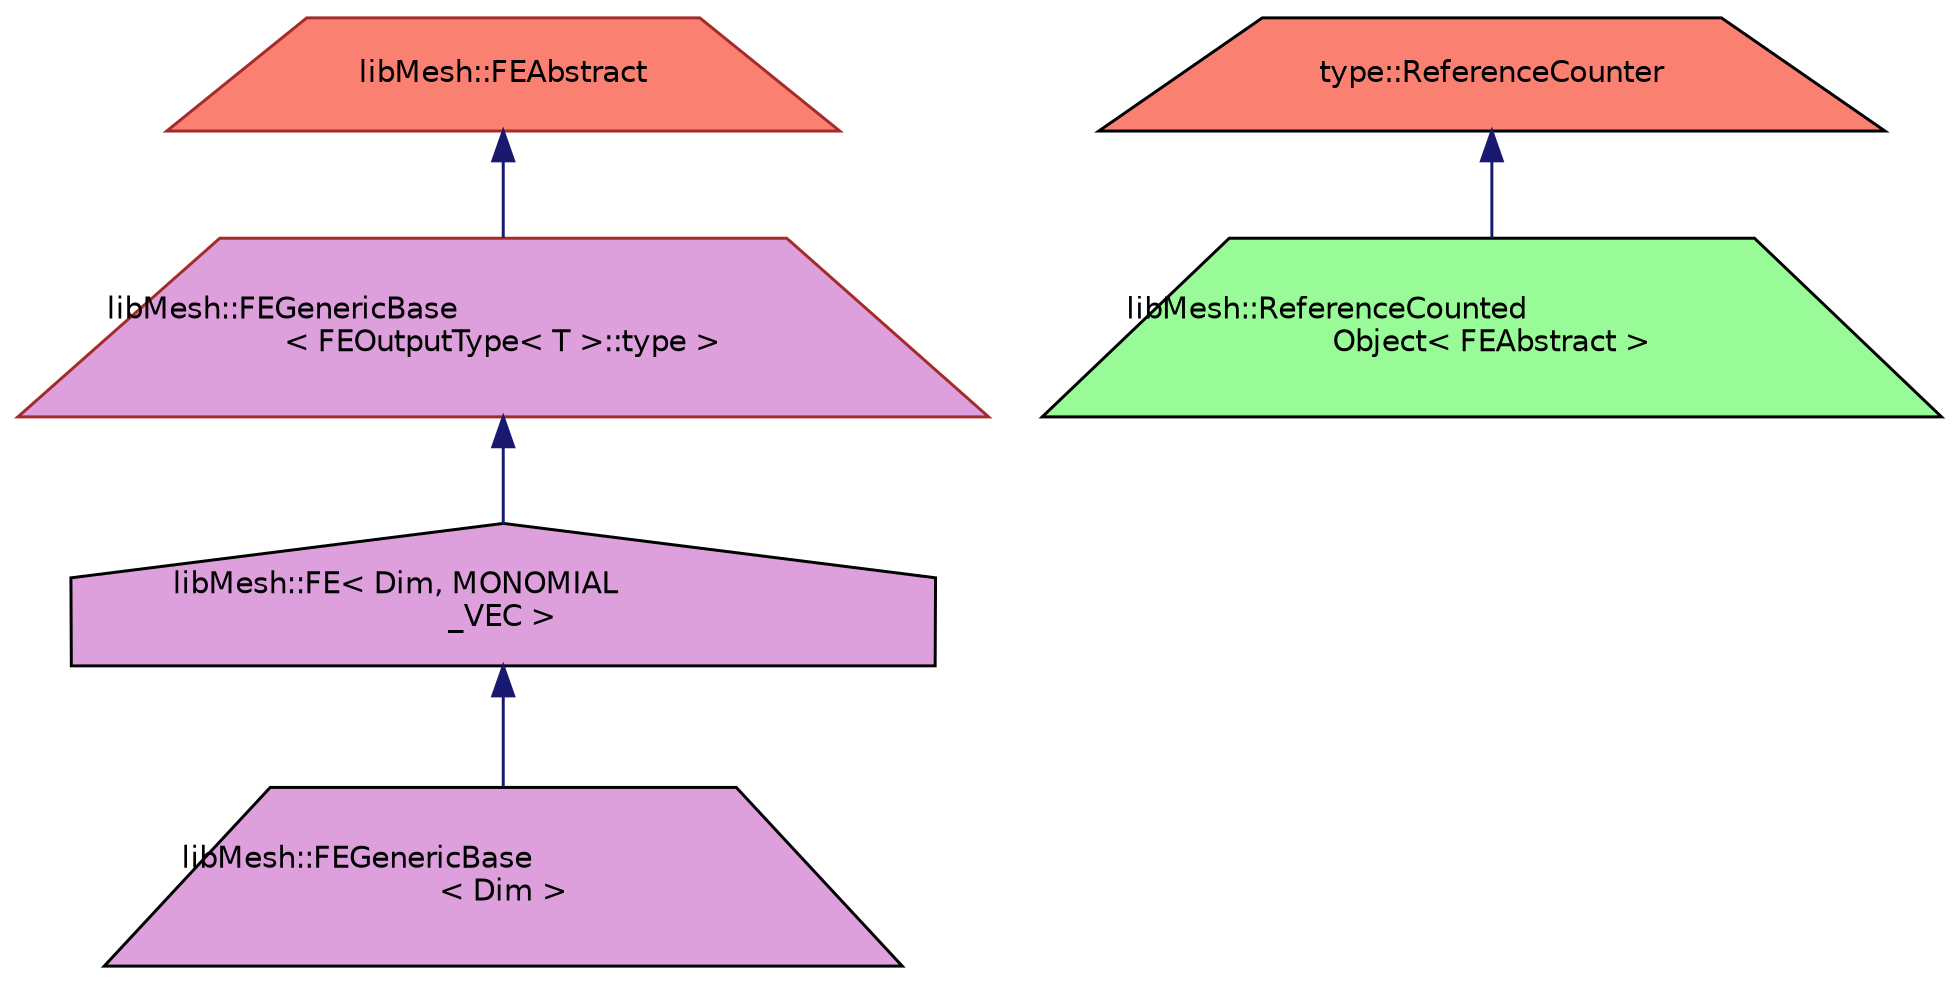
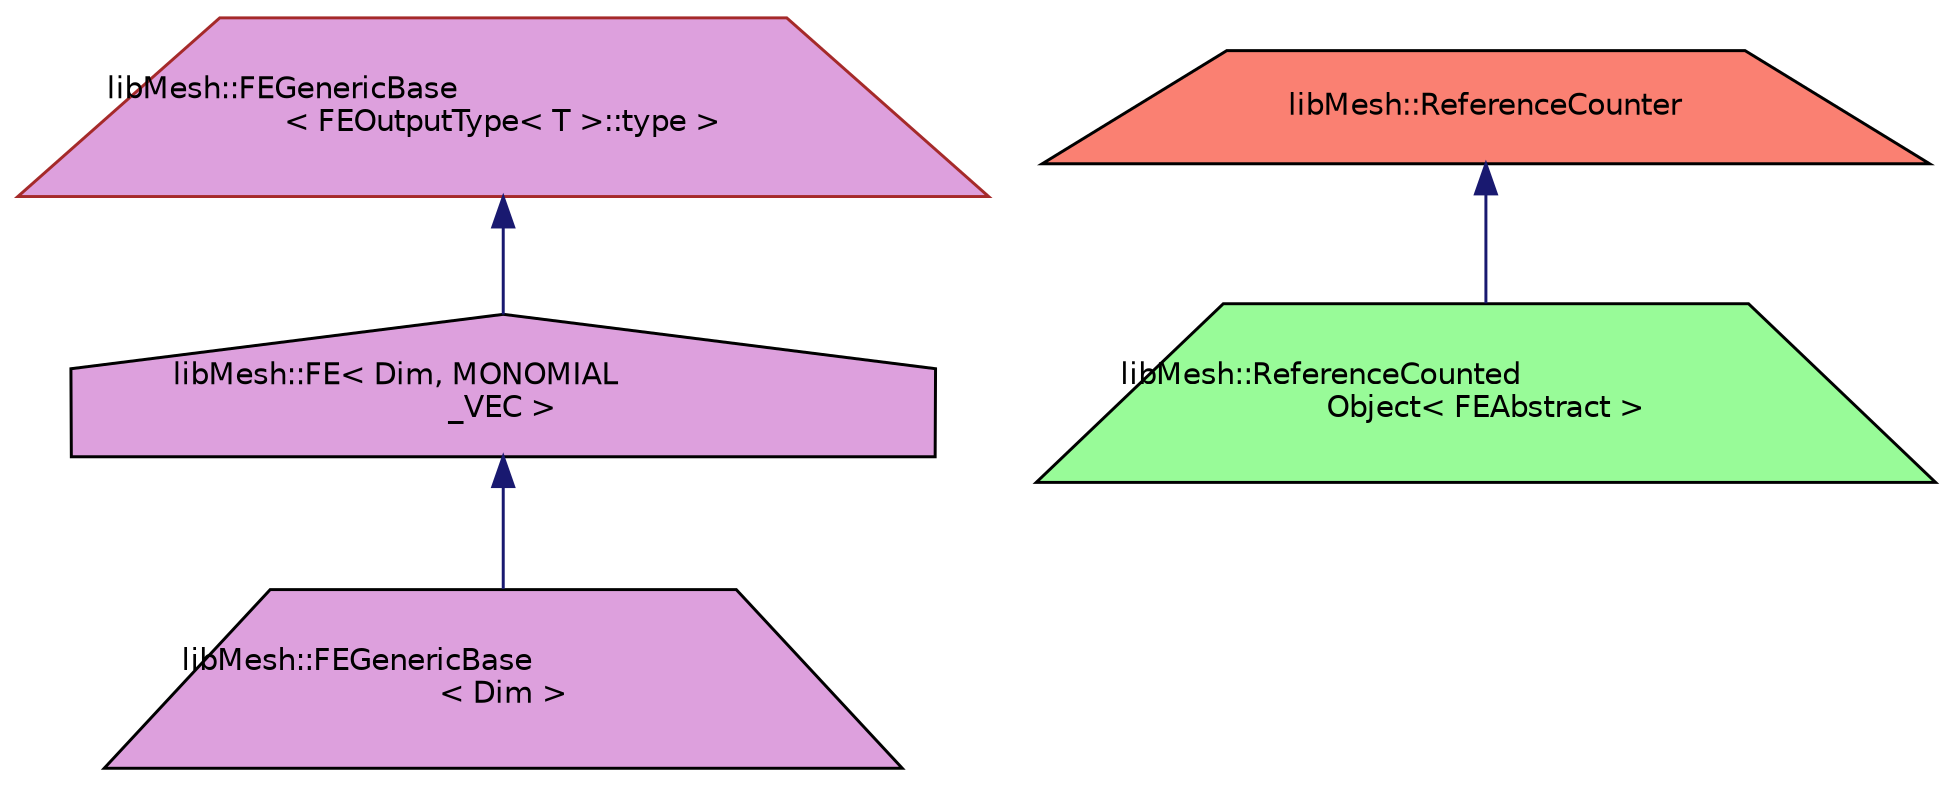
(503, 74) -> none
(1492, 74) -> (1486, 107)
